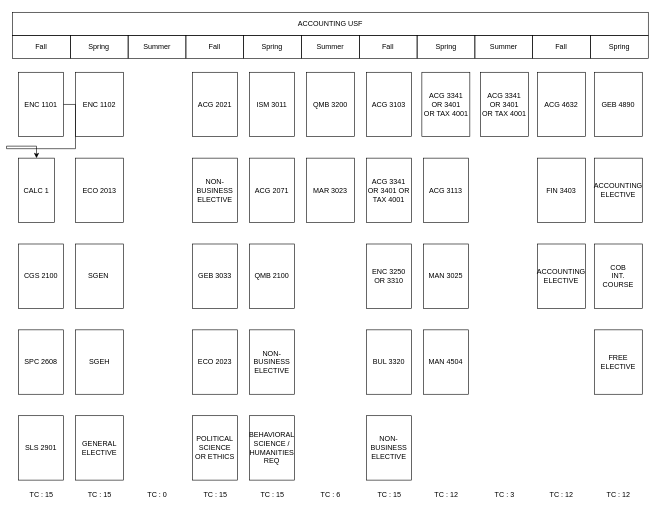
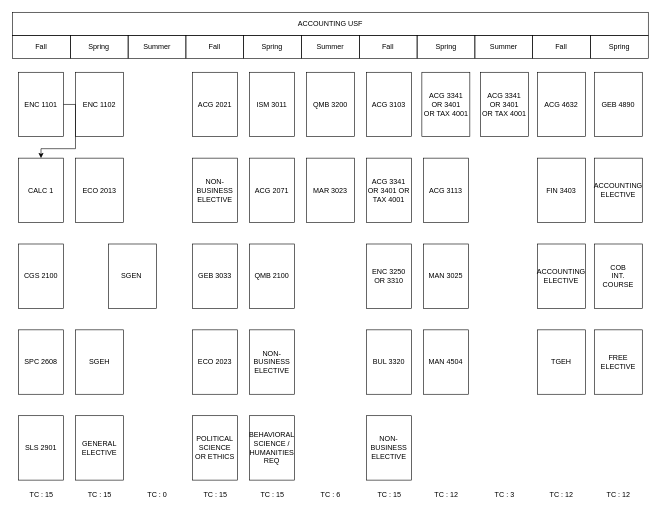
(36, 190) -> (41, 190)
(99, 276) -> (132, 276)
none -> (561, 362)
